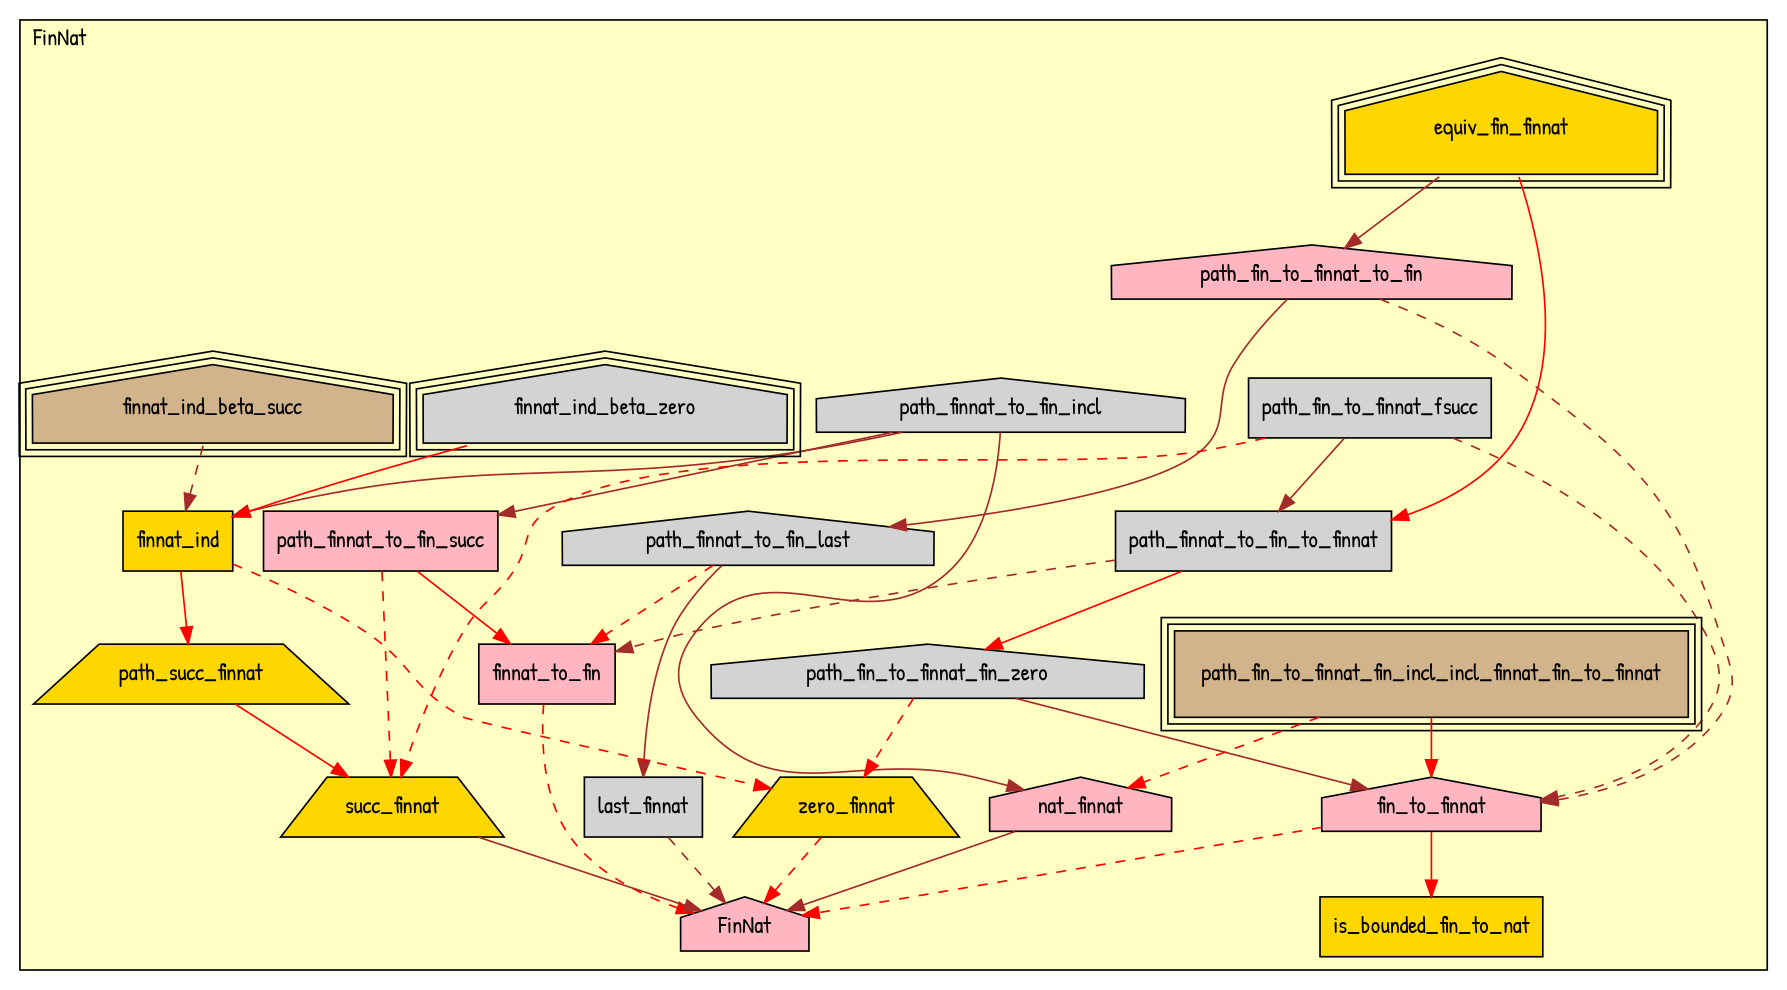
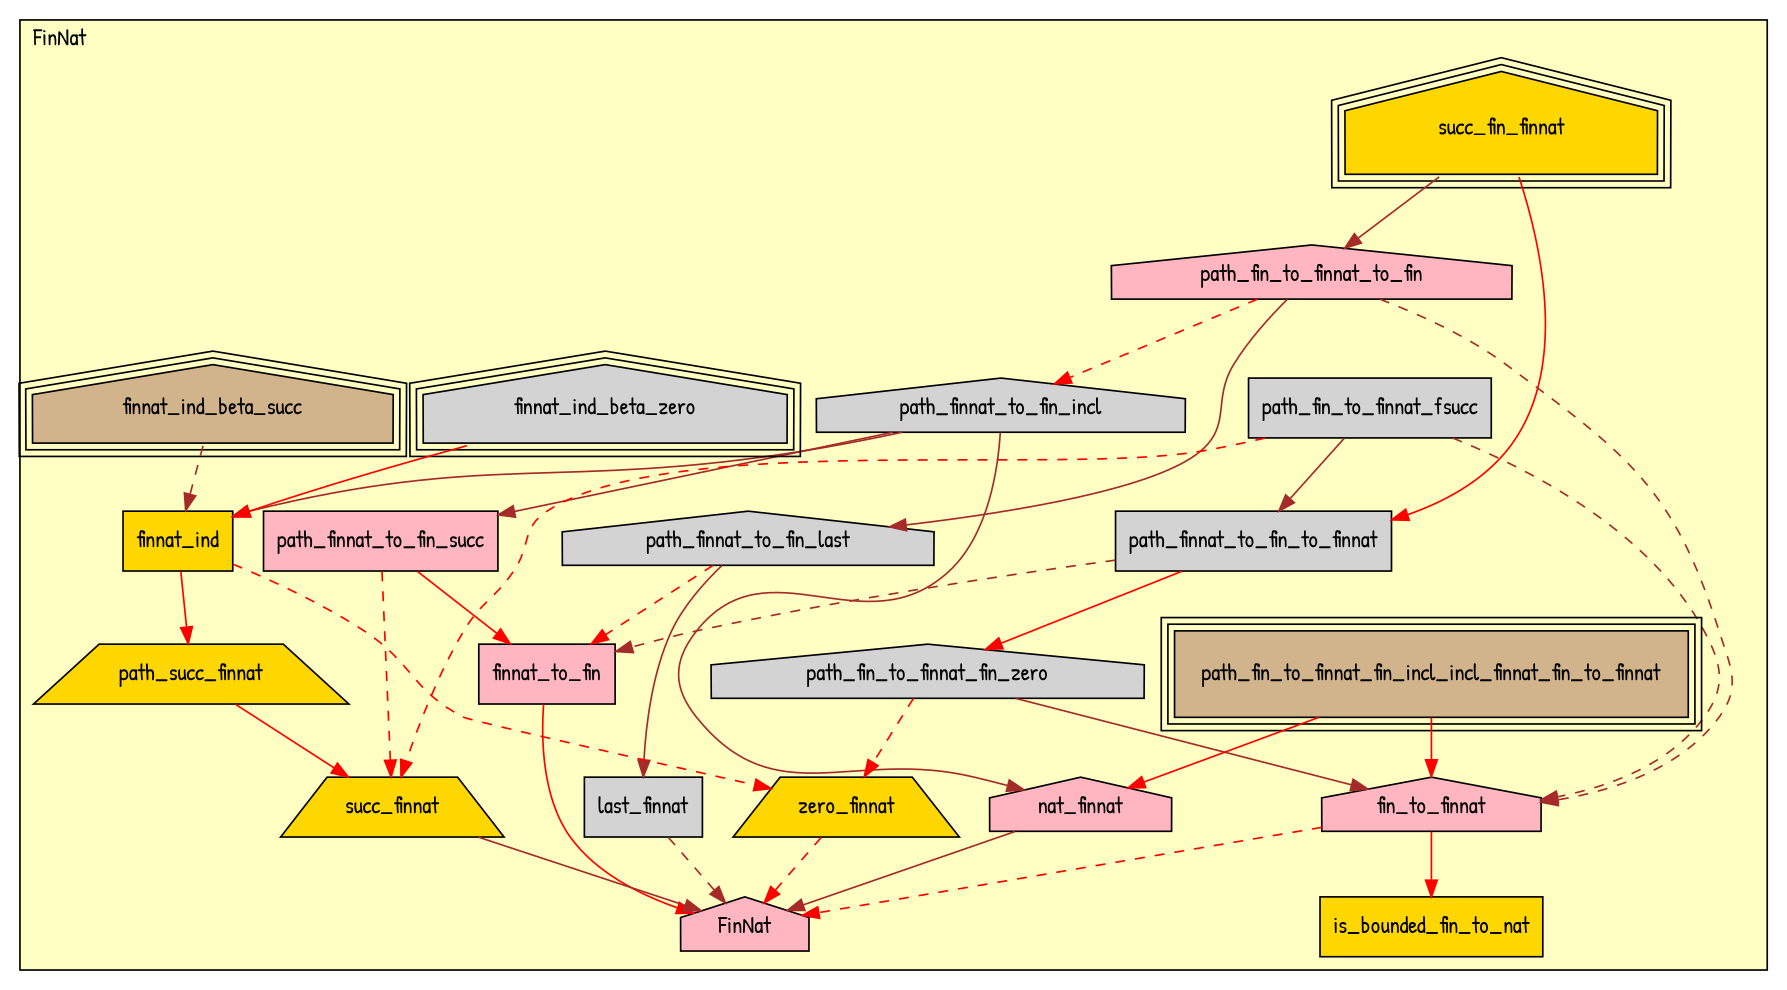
(1501, 128) -> (1501, 128)
none -> (1164, 338)
(1245, 745) -> (1245, 745)
(568, 834) -> (568, 834)
